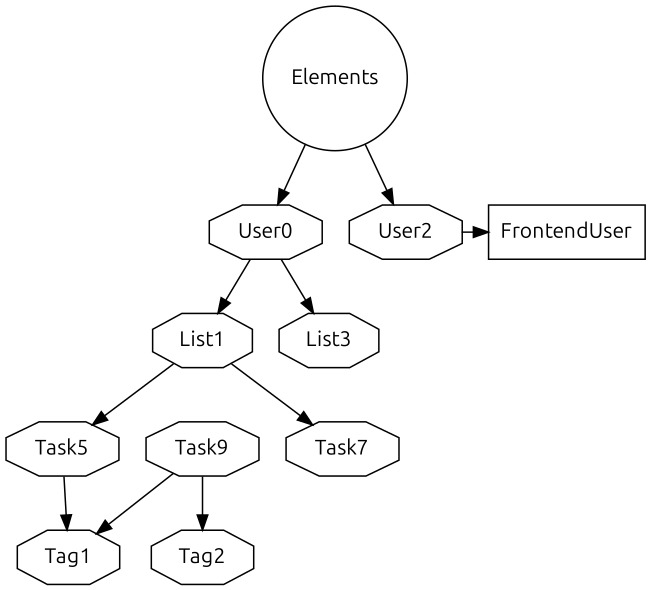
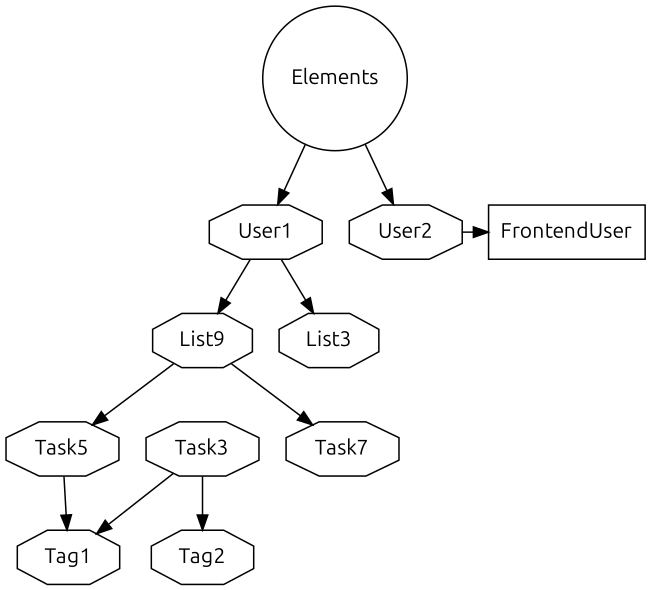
(266, 232) -> (266, 232)
(203, 341) -> (203, 341)
(203, 449) -> (203, 449)
